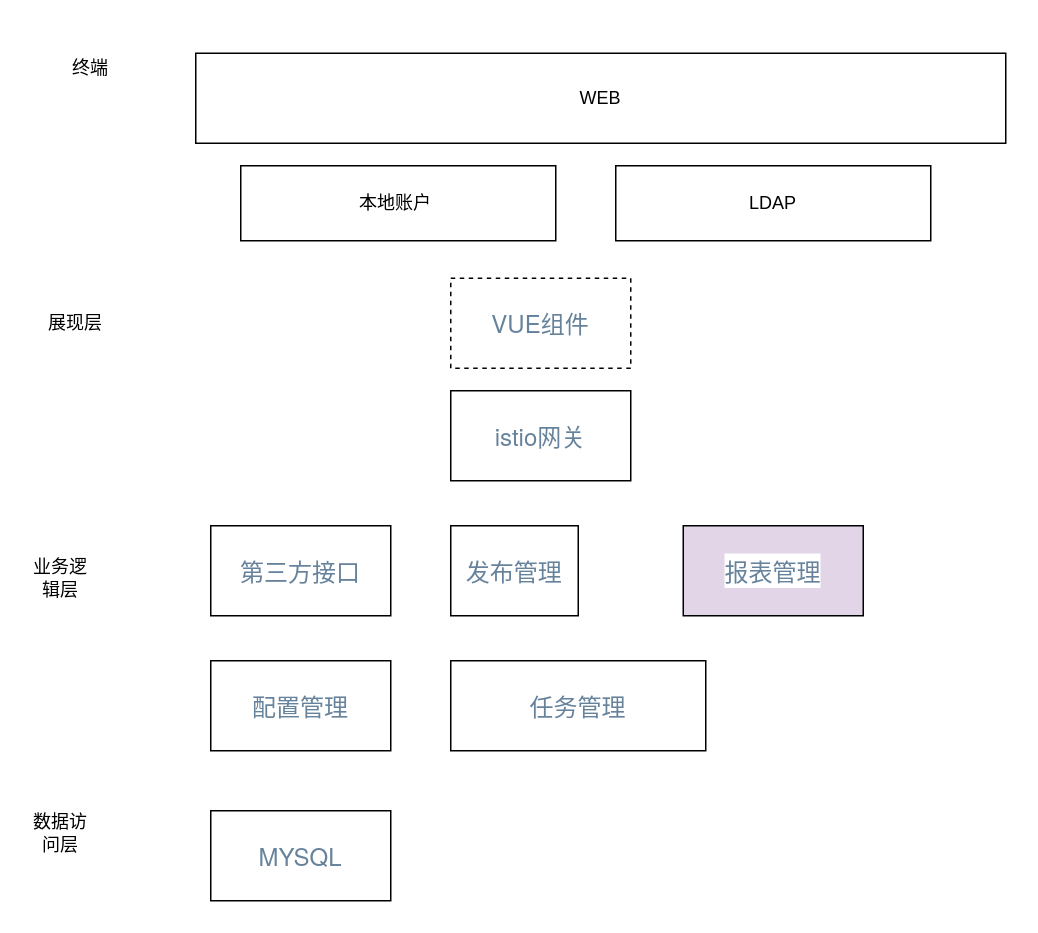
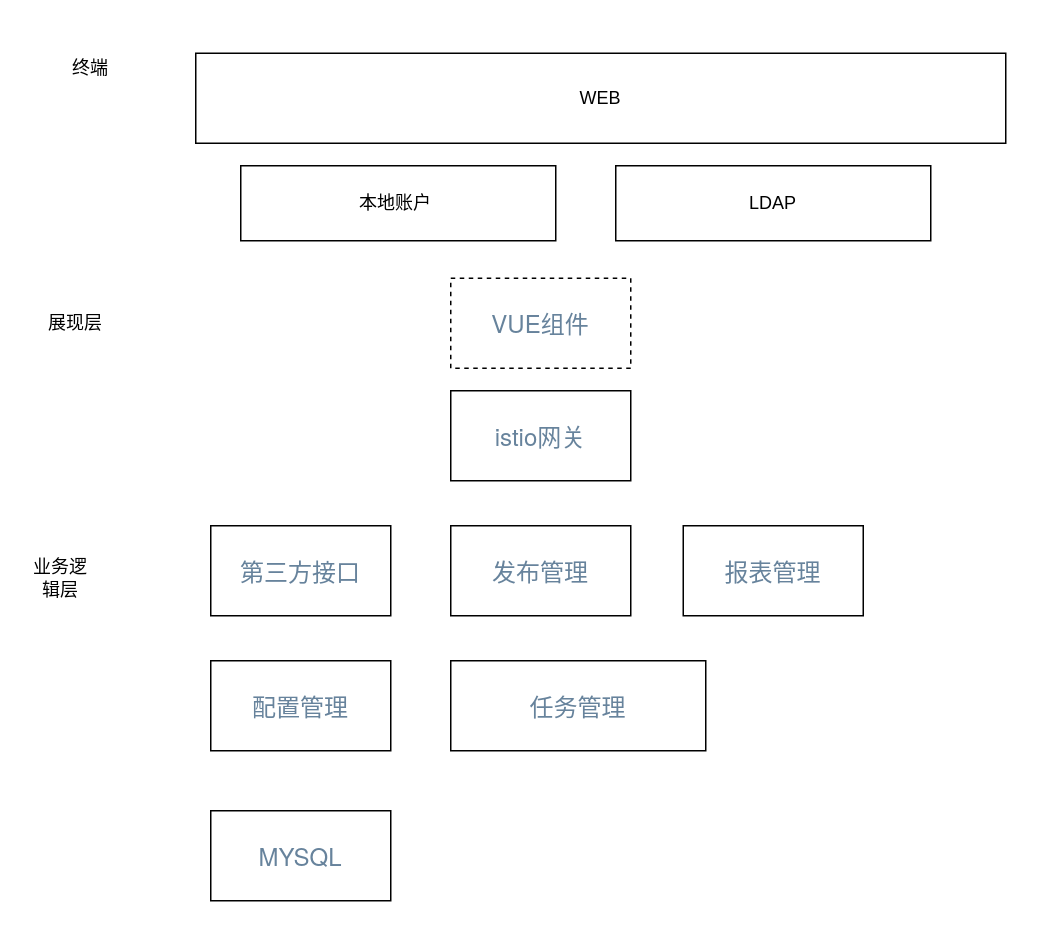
(515, 571) -> (541, 571)
(773, 571) -> (773, 571)
(61, 833) -> none
